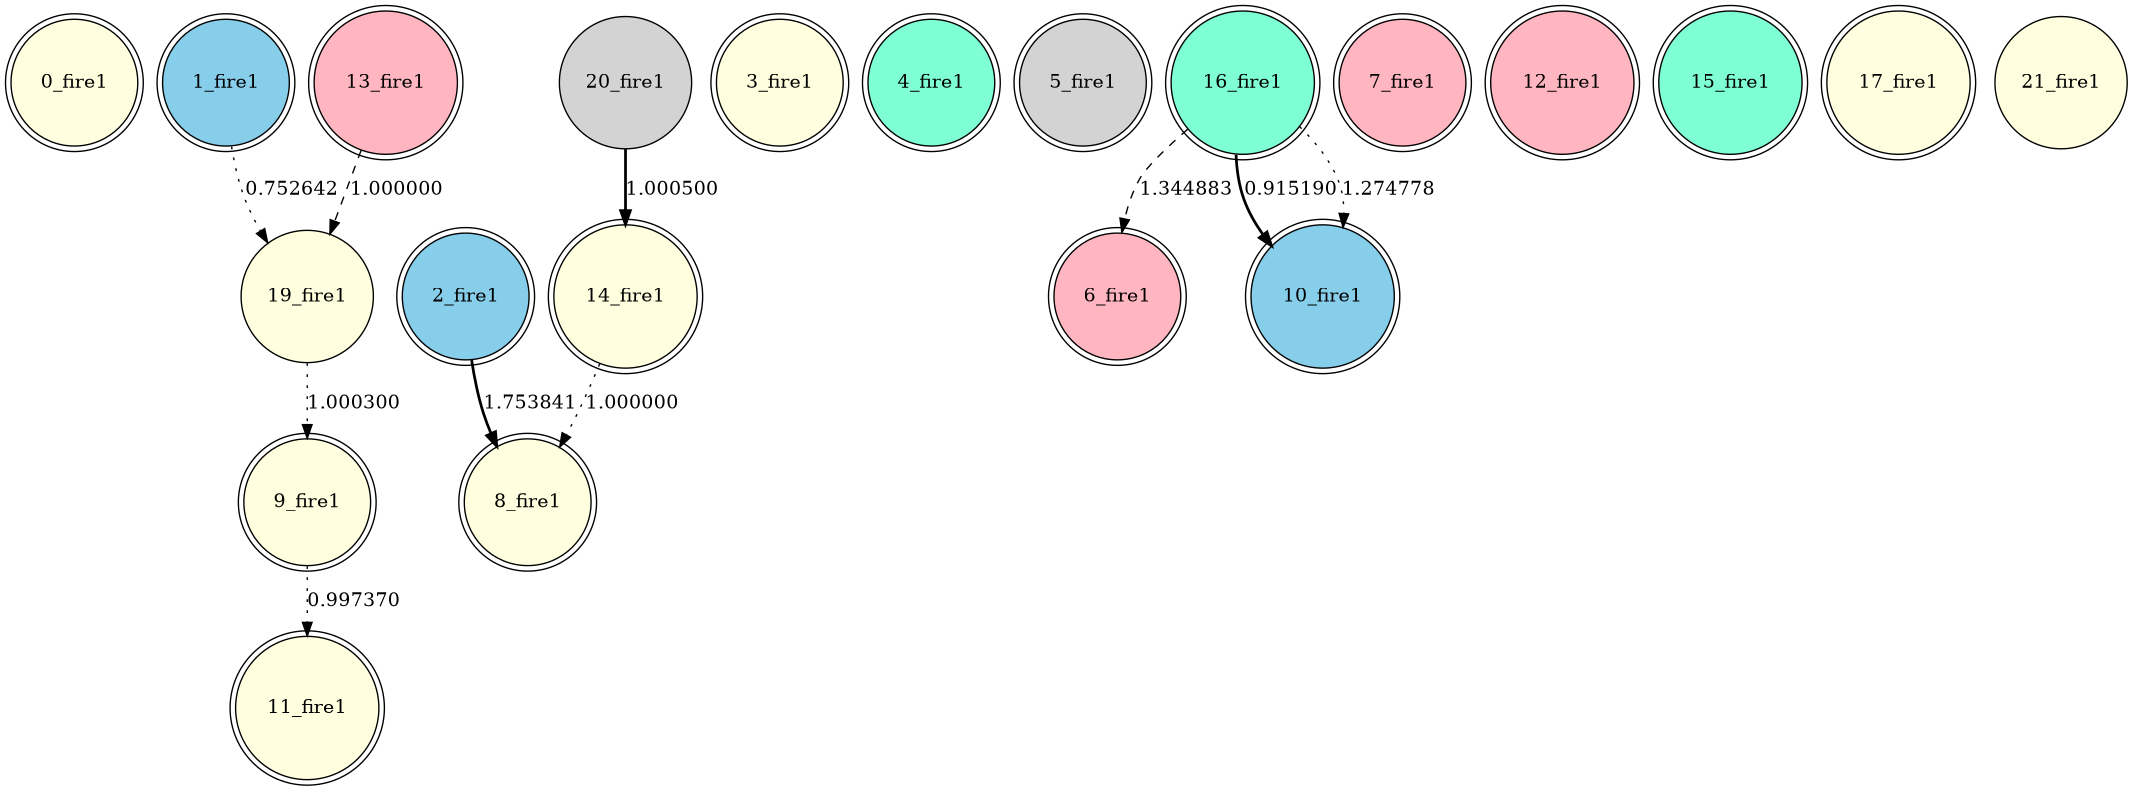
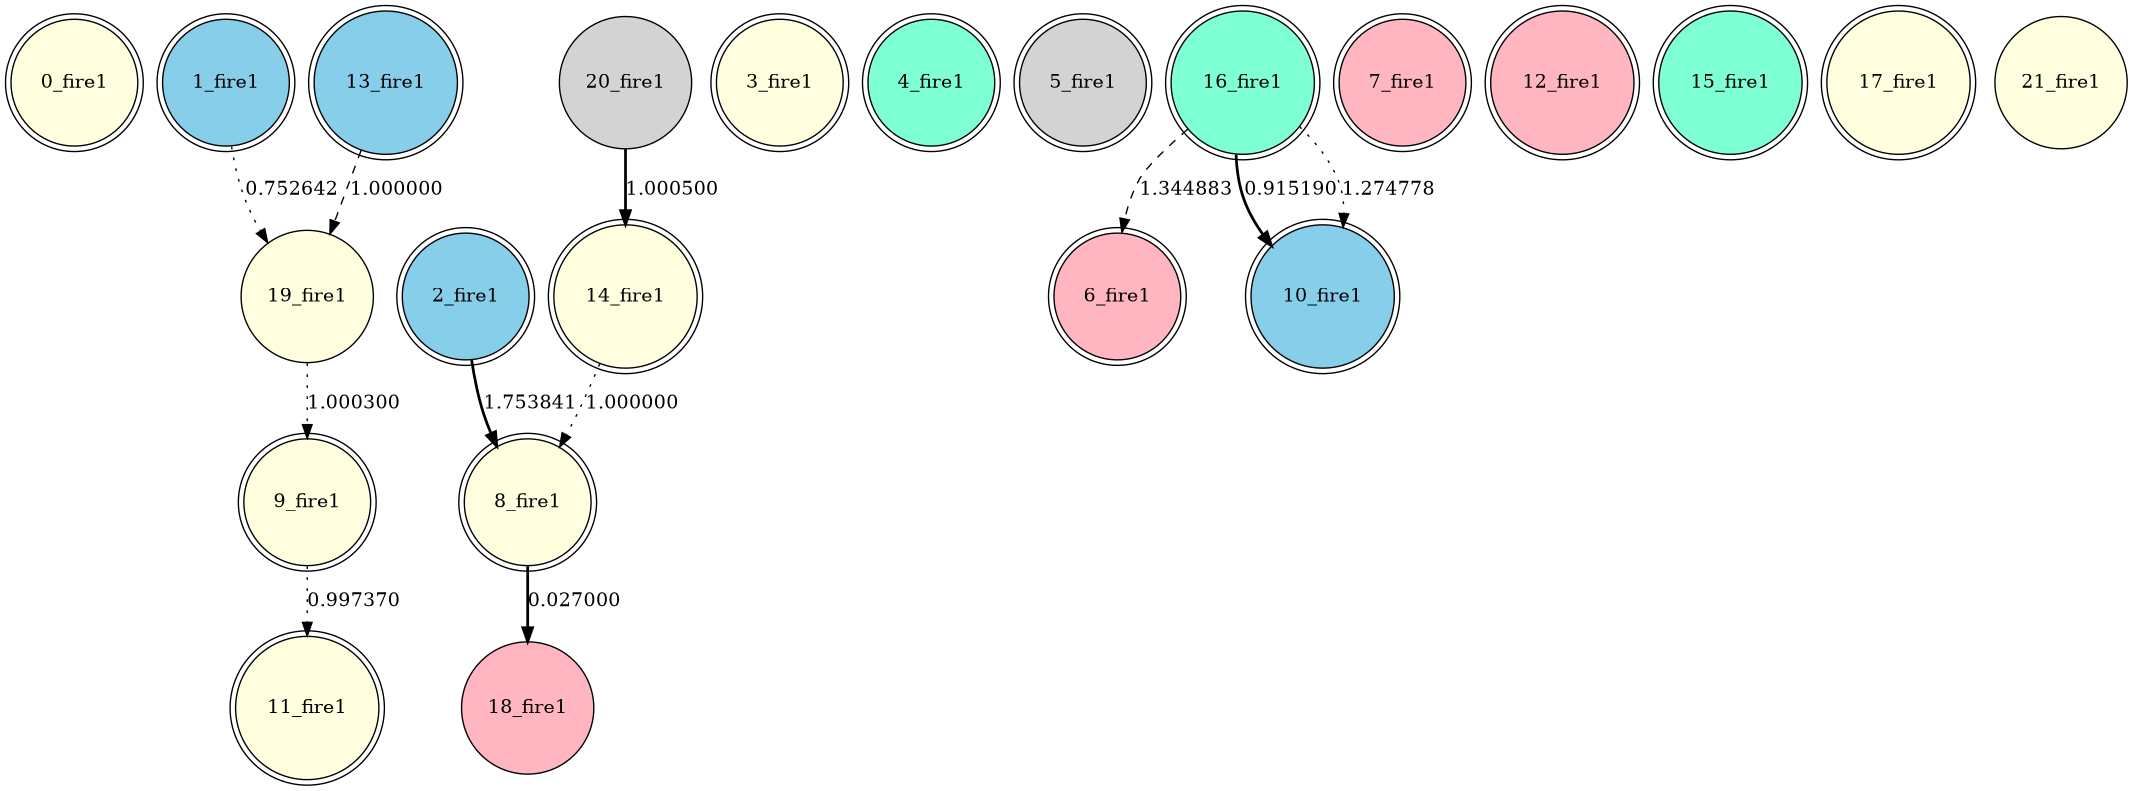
(386, 83) -> (386, 83)
none -> (528, 708)
